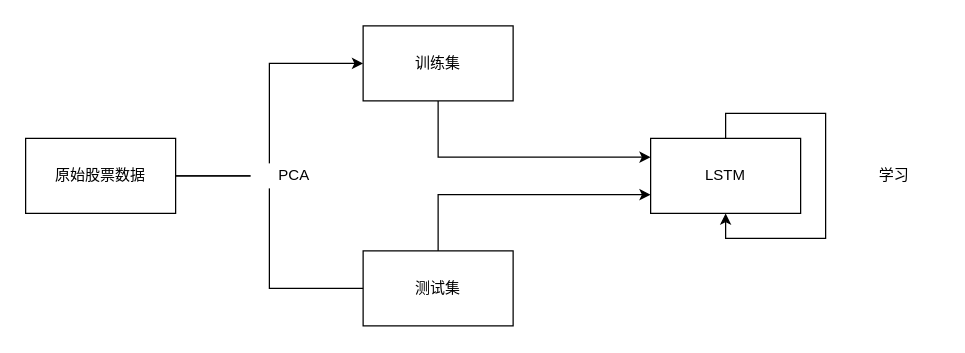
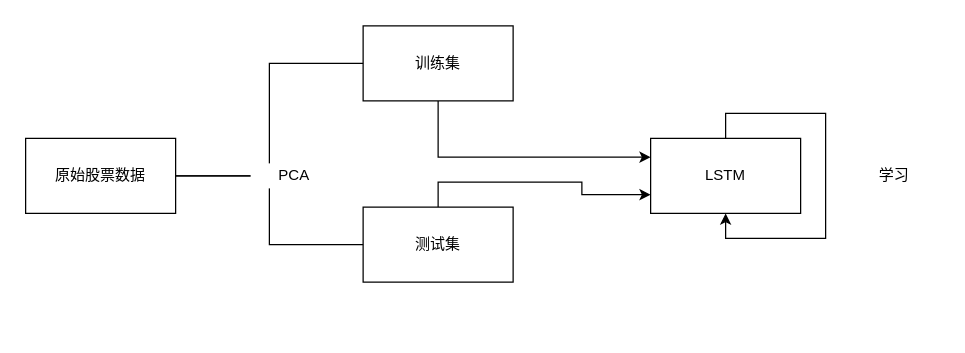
(353, 63) -> (356, 63)
(438, 288) -> (438, 244)
